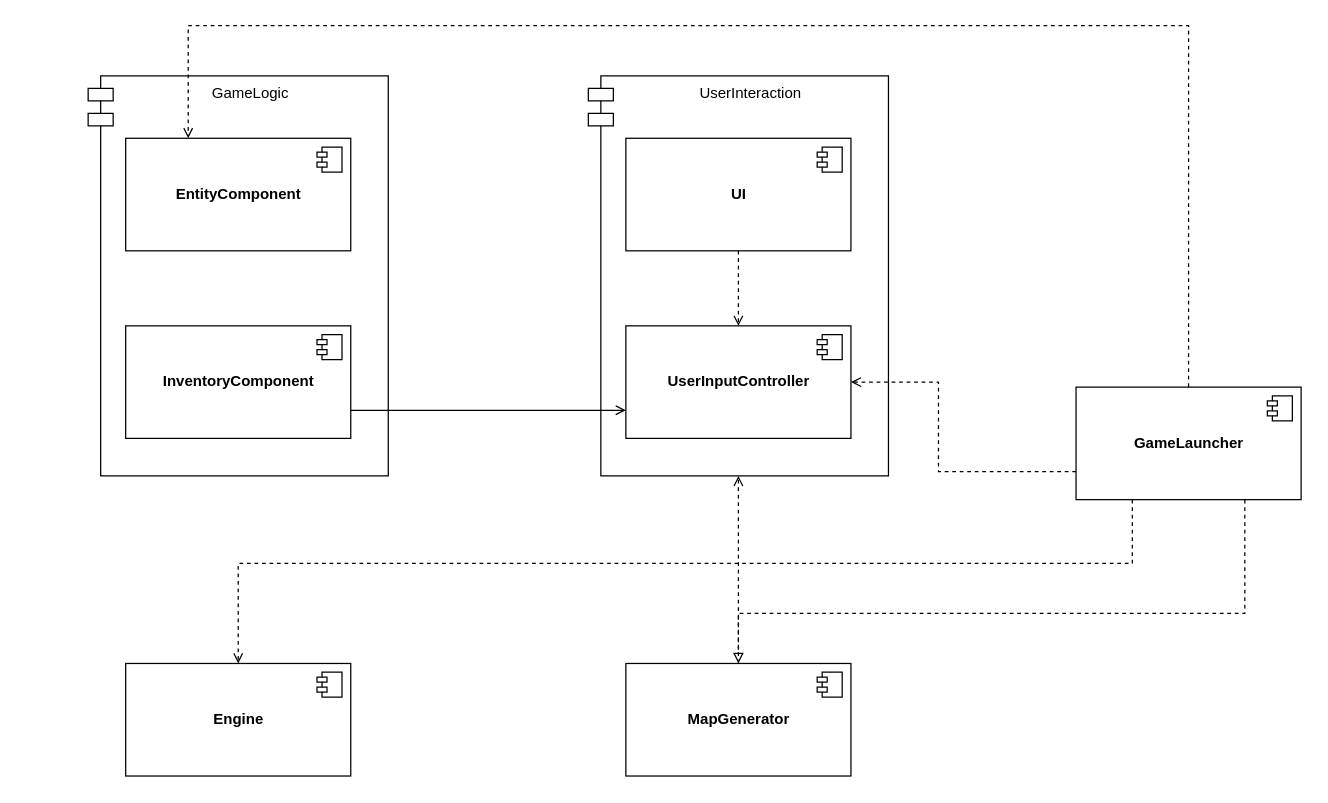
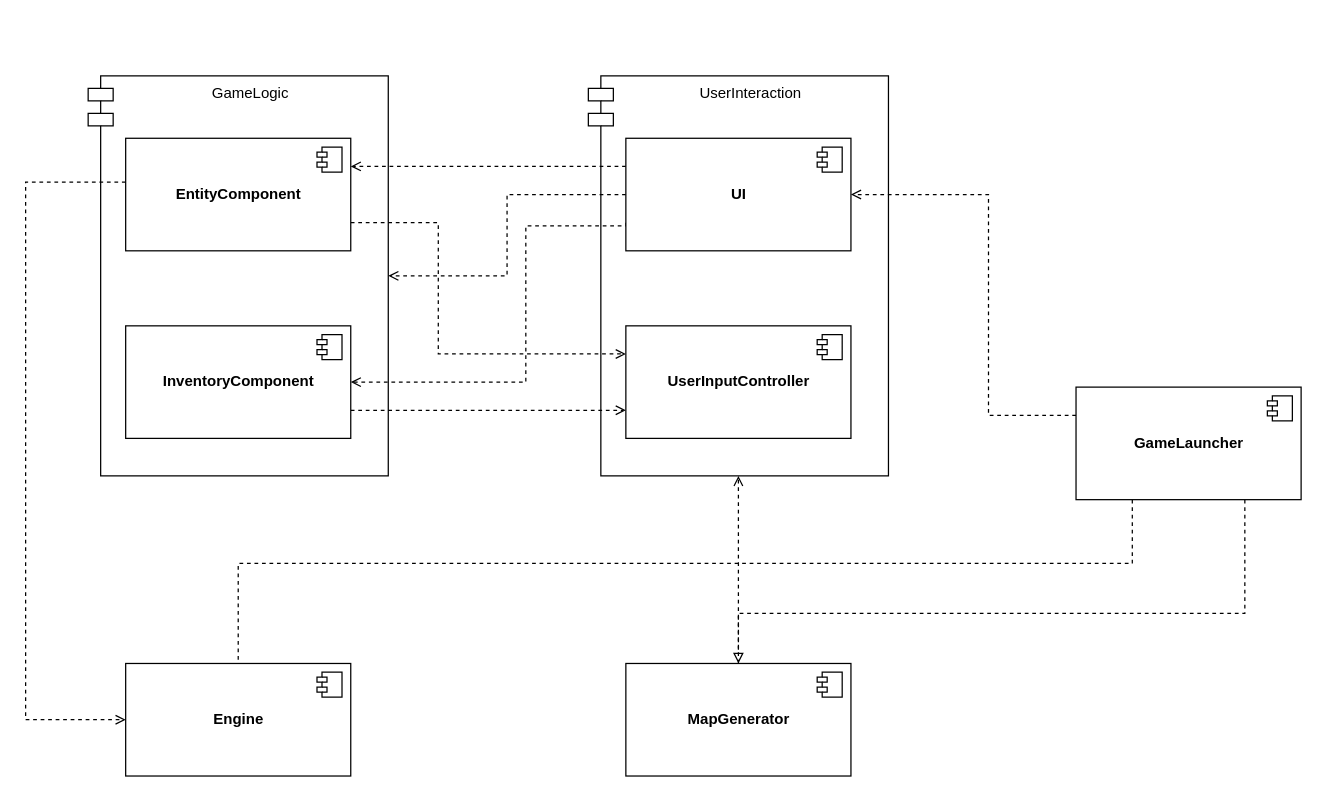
(814, 26) -> none
none -> (490, 166)
none -> (988, 282)
(738, 287) -> (507, 233)
none -> (438, 337)
none -> (526, 342)
(487, 410) -> (487, 410)
none -> (26, 449)
(938, 453) -> none
(238, 657) -> (238, 658)
